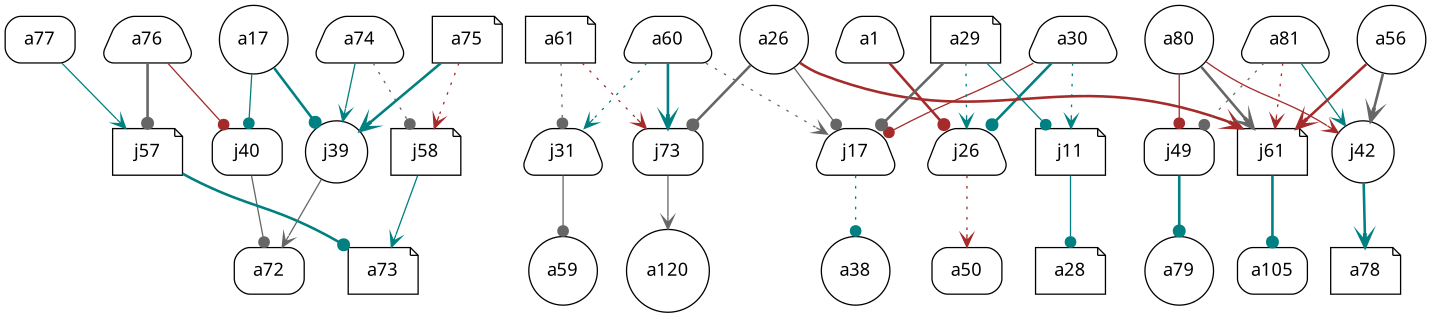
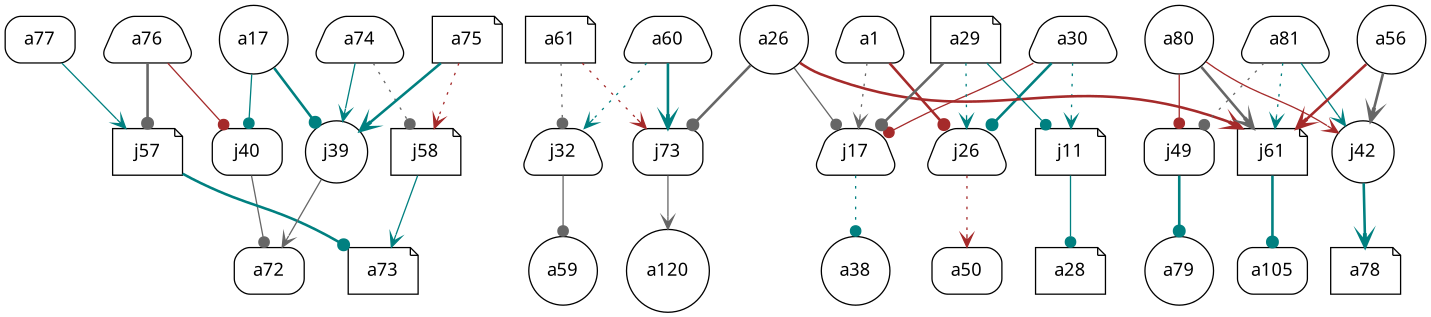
(1280, 89) -> (1280, 89)
(761, 95) -> (863, 96)
(563, 152) -> (563, 152)
